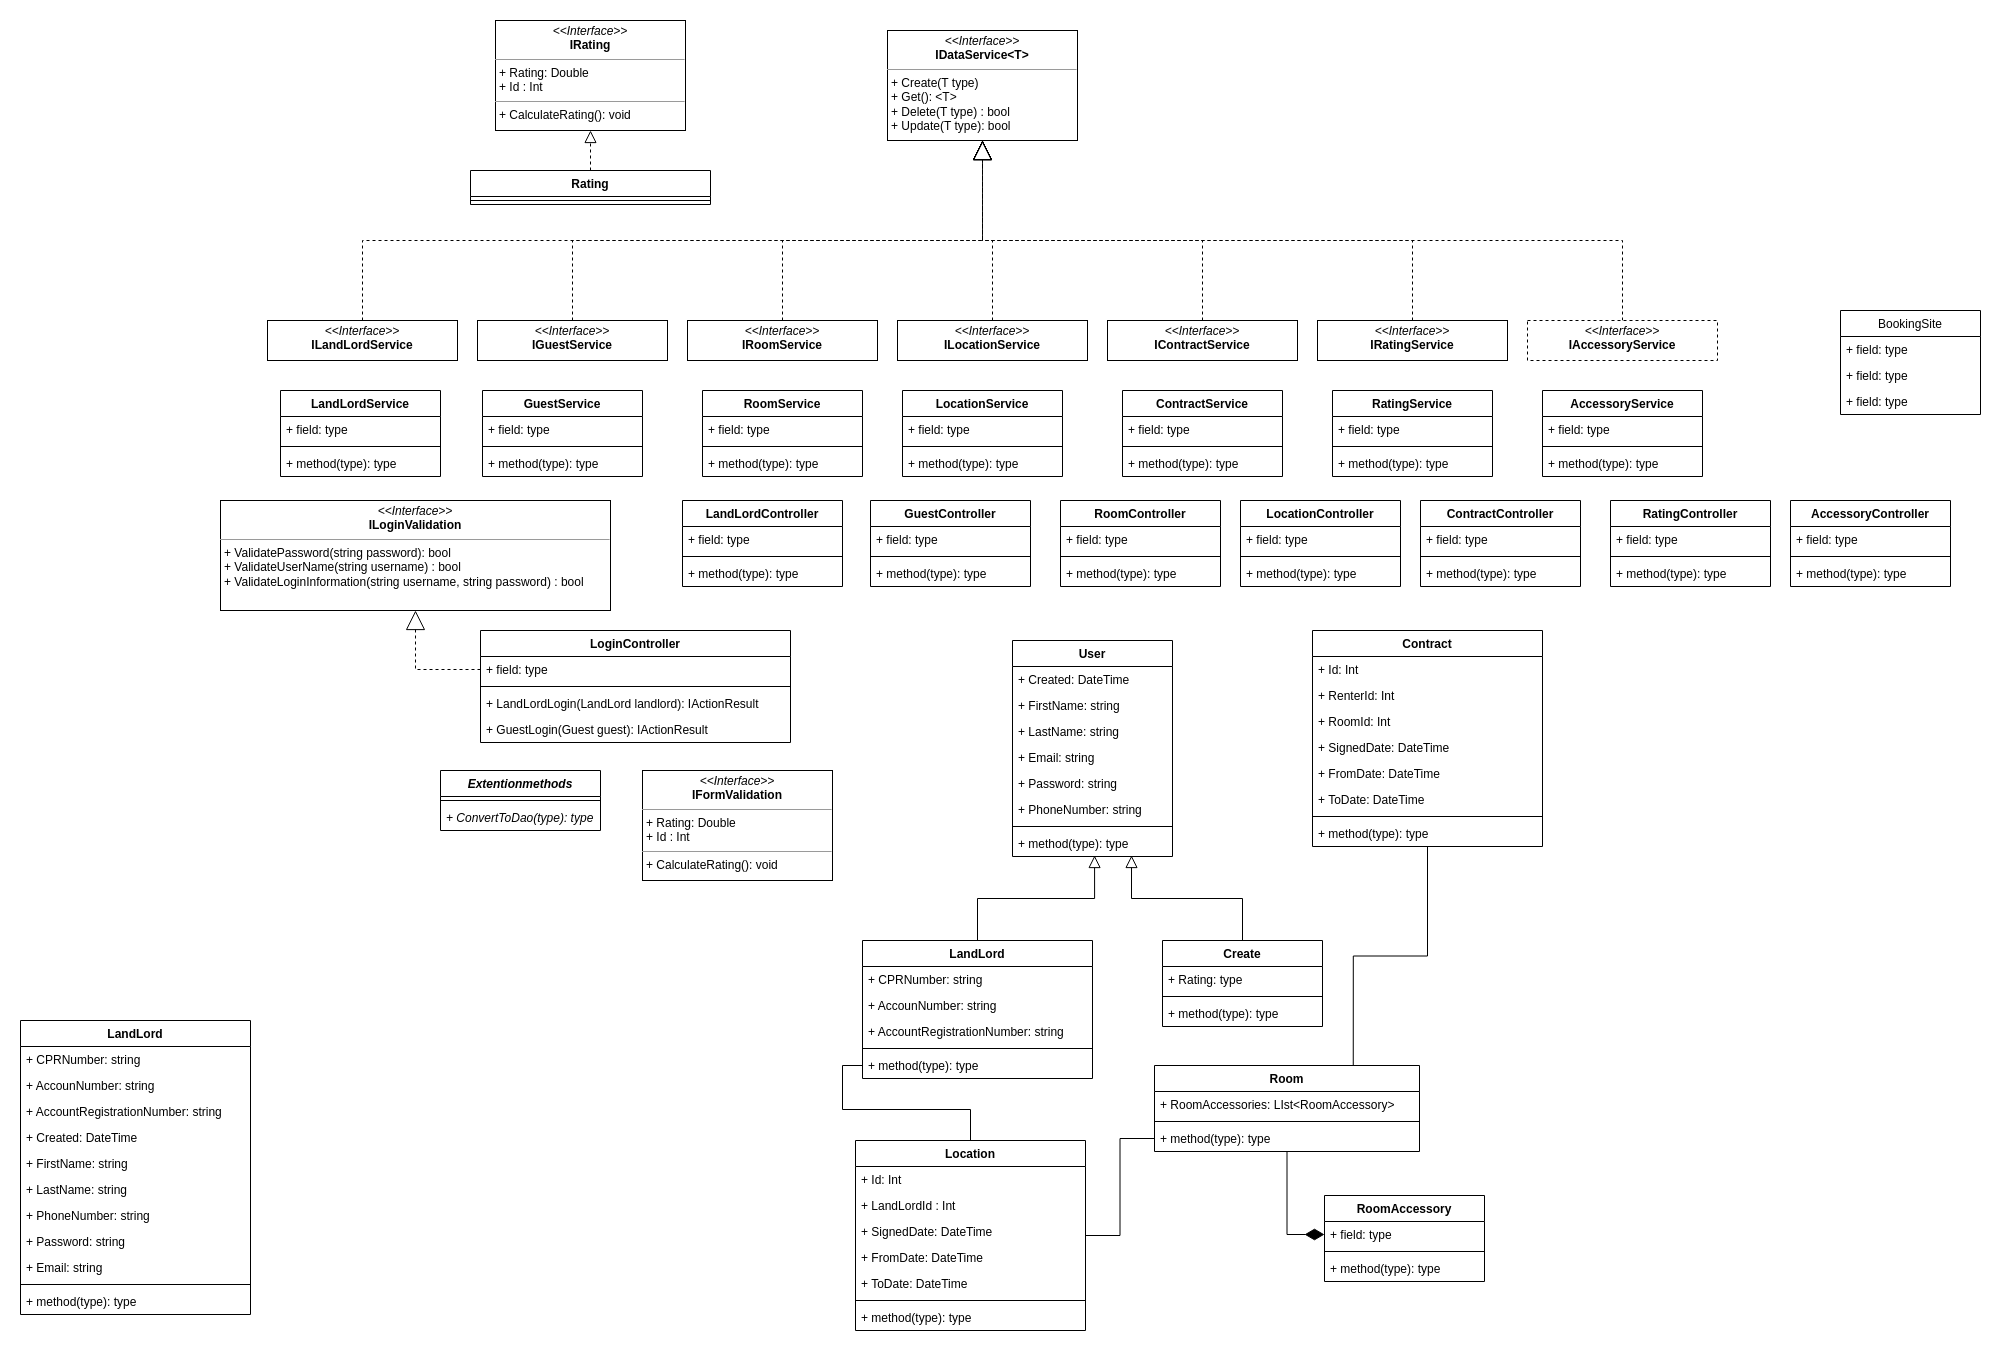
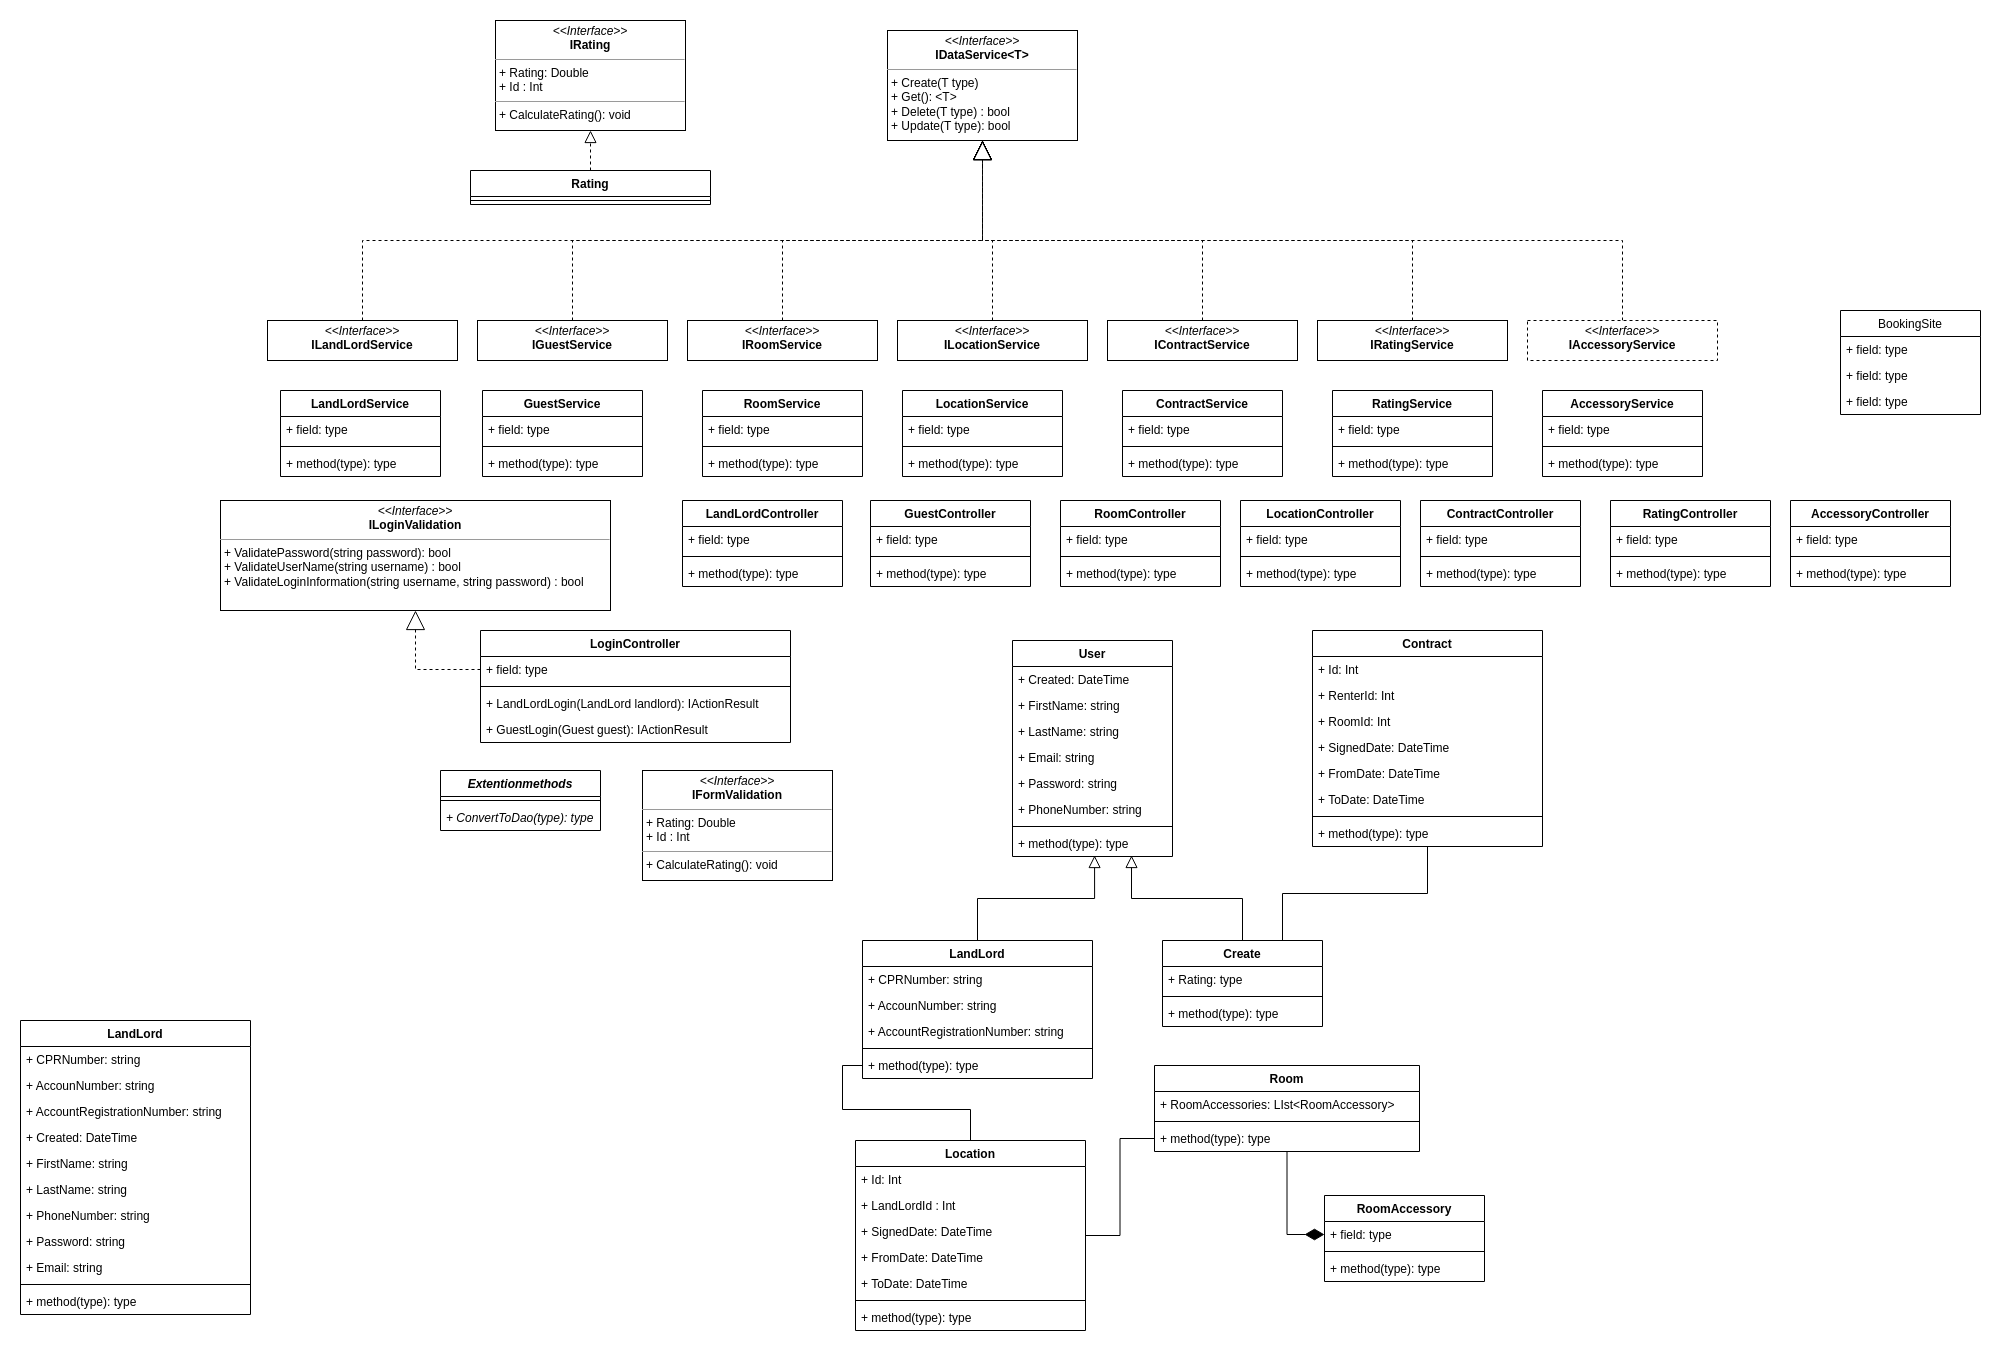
none -> (1331, 894)
(1367, 956) -> none
